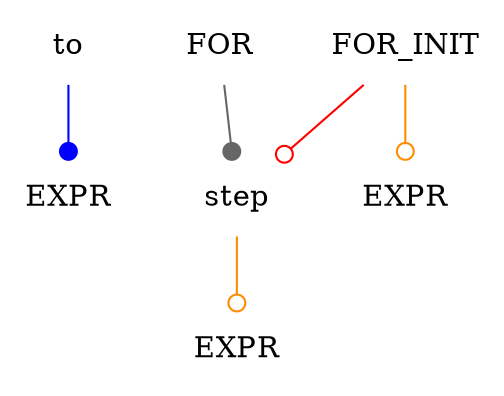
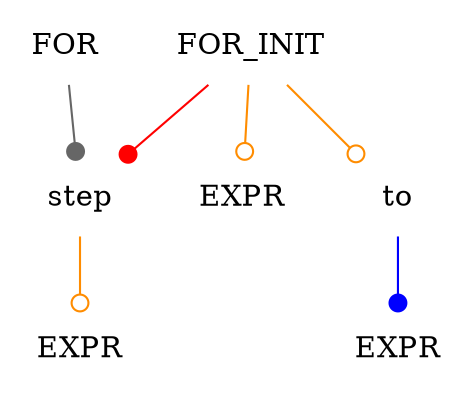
none -> (318, 116)
(327, 117) -> (171, 117)
